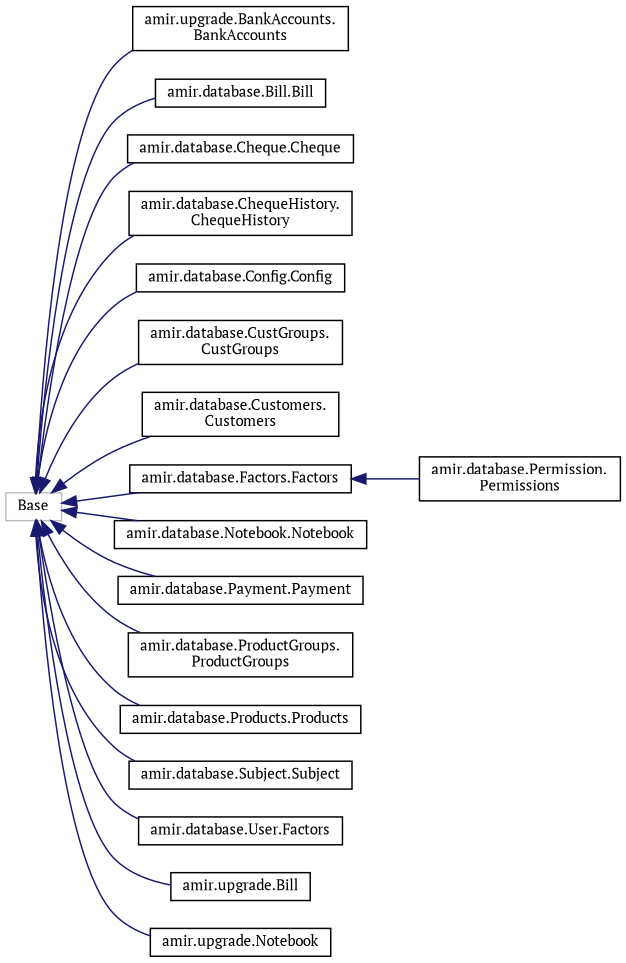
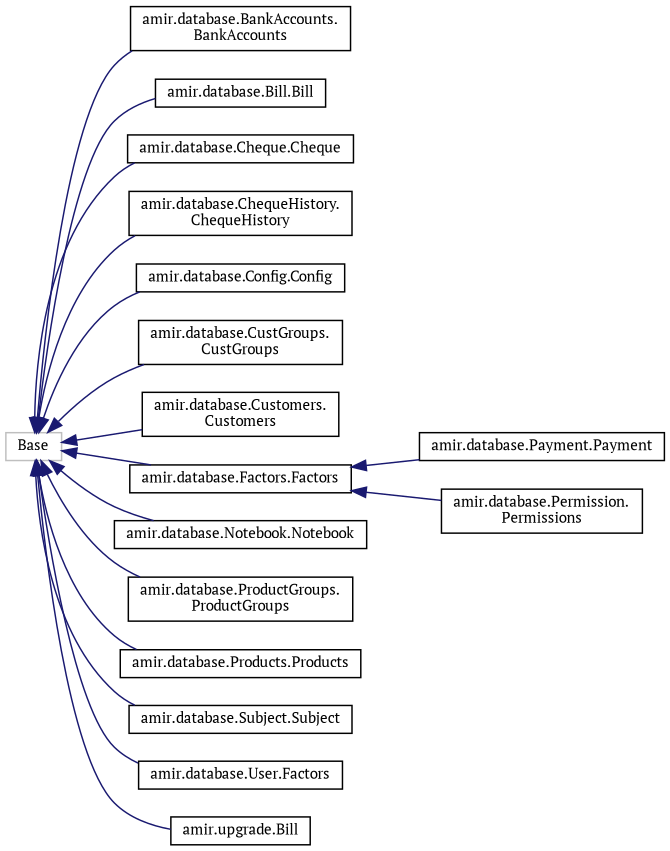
(241, 29) -> (241, 29)
(106, 559) -> (393, 463)
(241, 942) -> none
